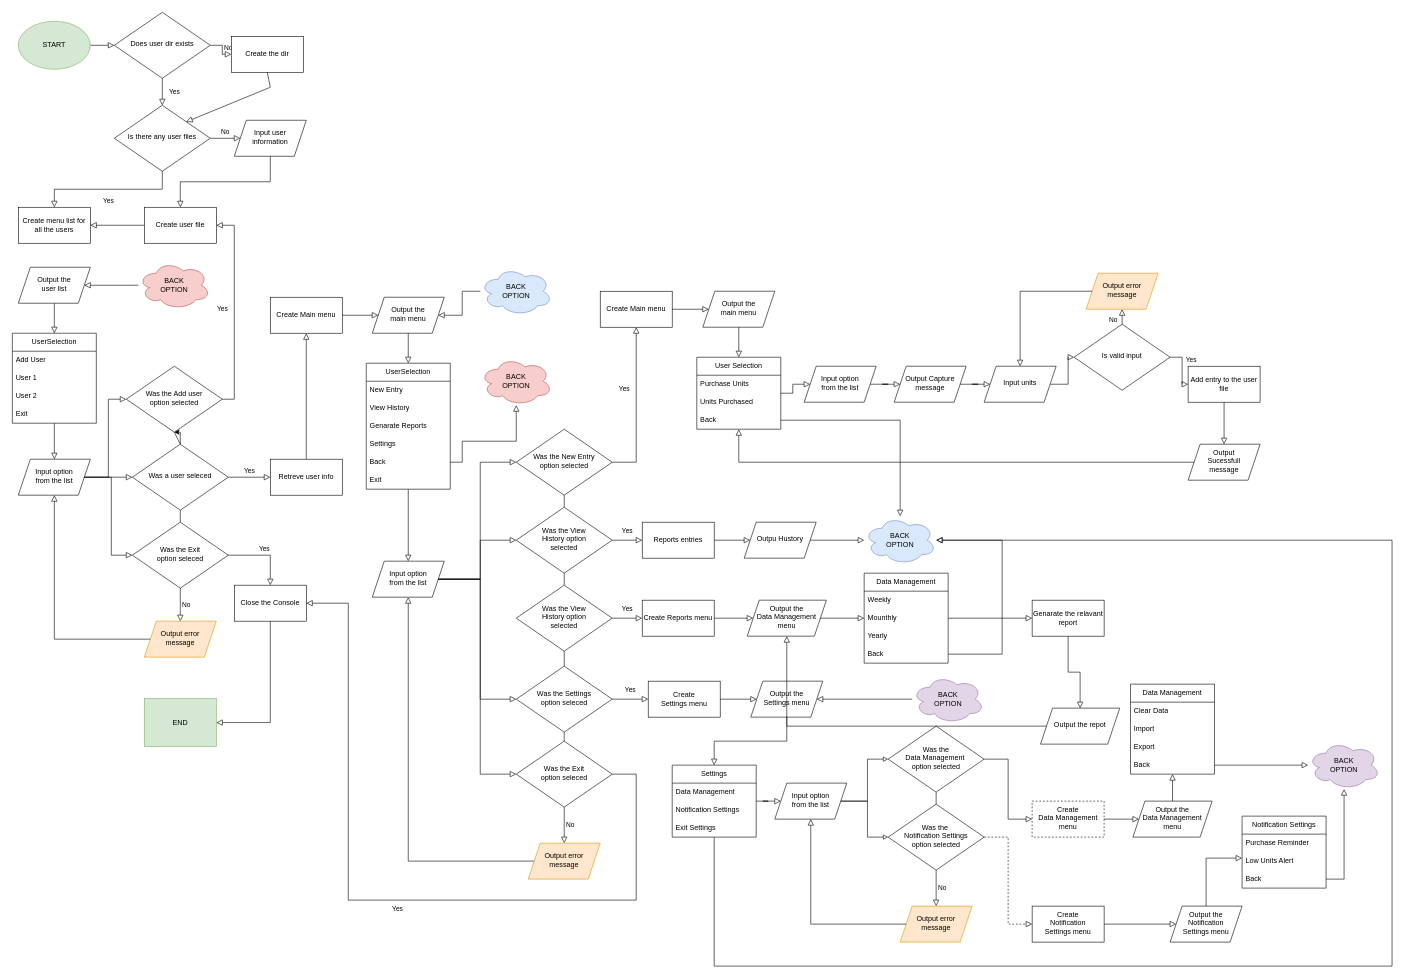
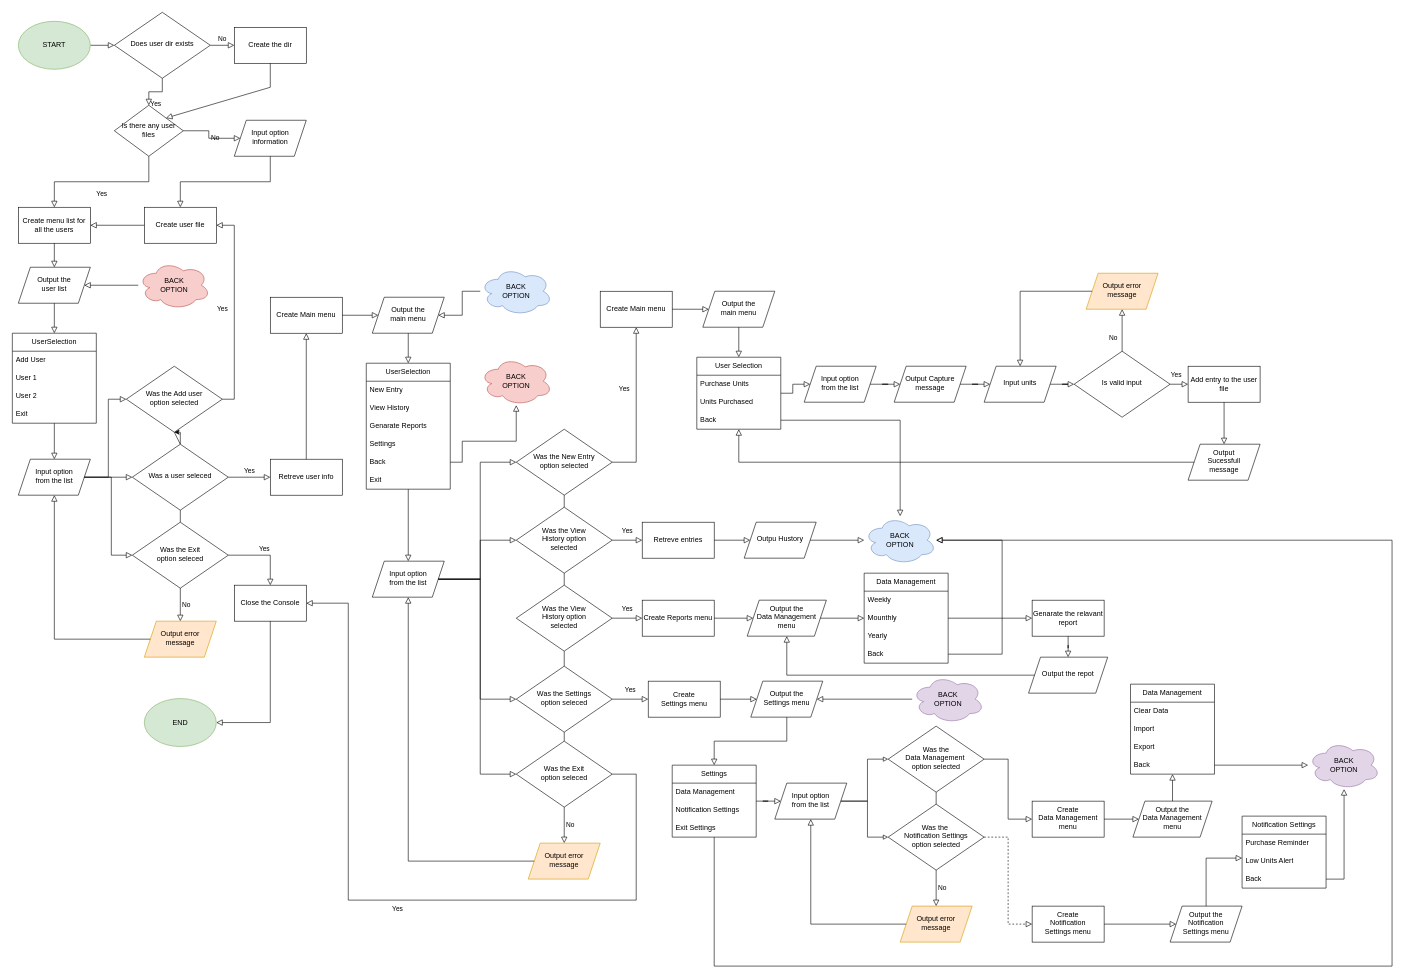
(267, 54) -> (270, 45)
(270, 137) -> (270, 137)
(162, 138) -> (149, 131)
none -> (54, 252)
(1122, 357) -> (1122, 384)
(678, 540) -> (678, 540)
(180, 723) -> (180, 723)
(1080, 726) -> (1068, 675)
(1068, 819) -> (1068, 819)
